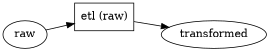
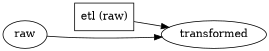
(56, 28) -> (101, 38)
